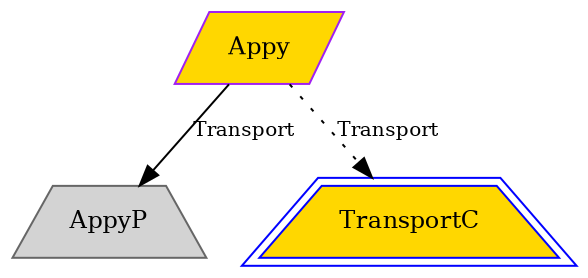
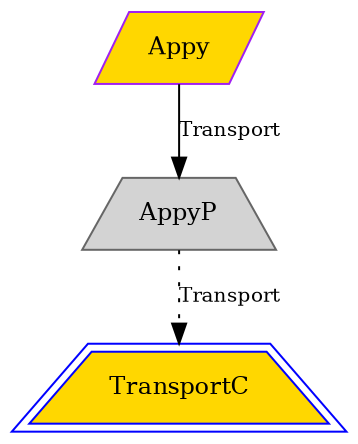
(324, 123) -> (179, 287)
